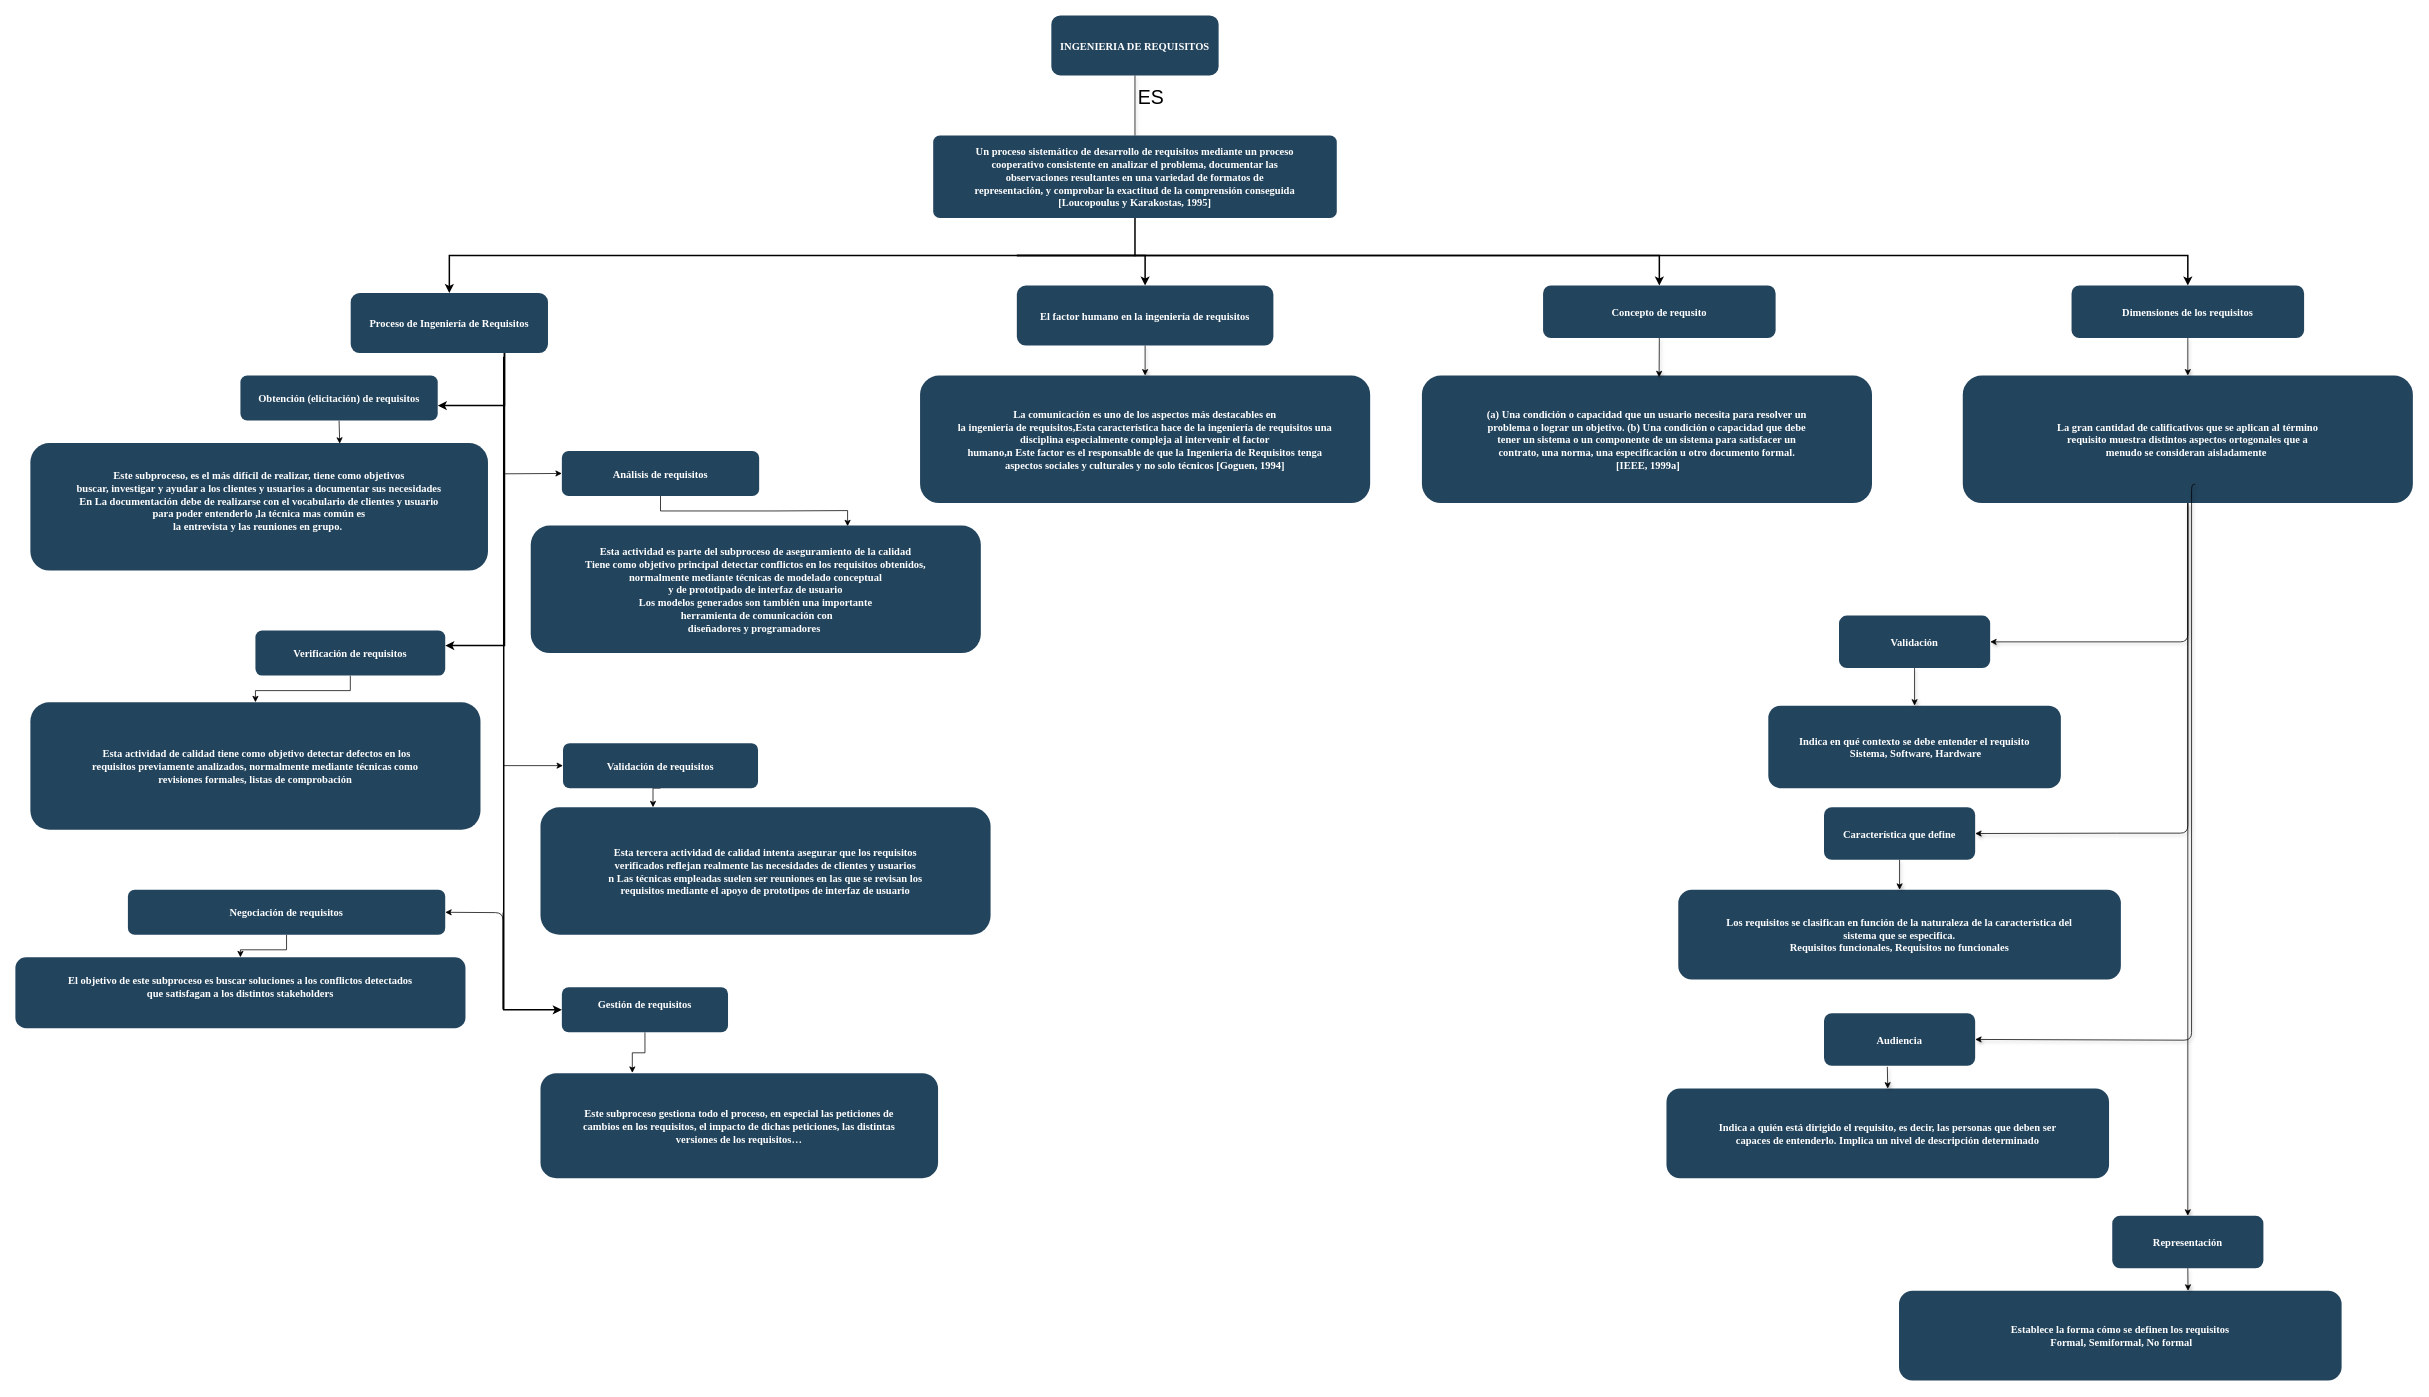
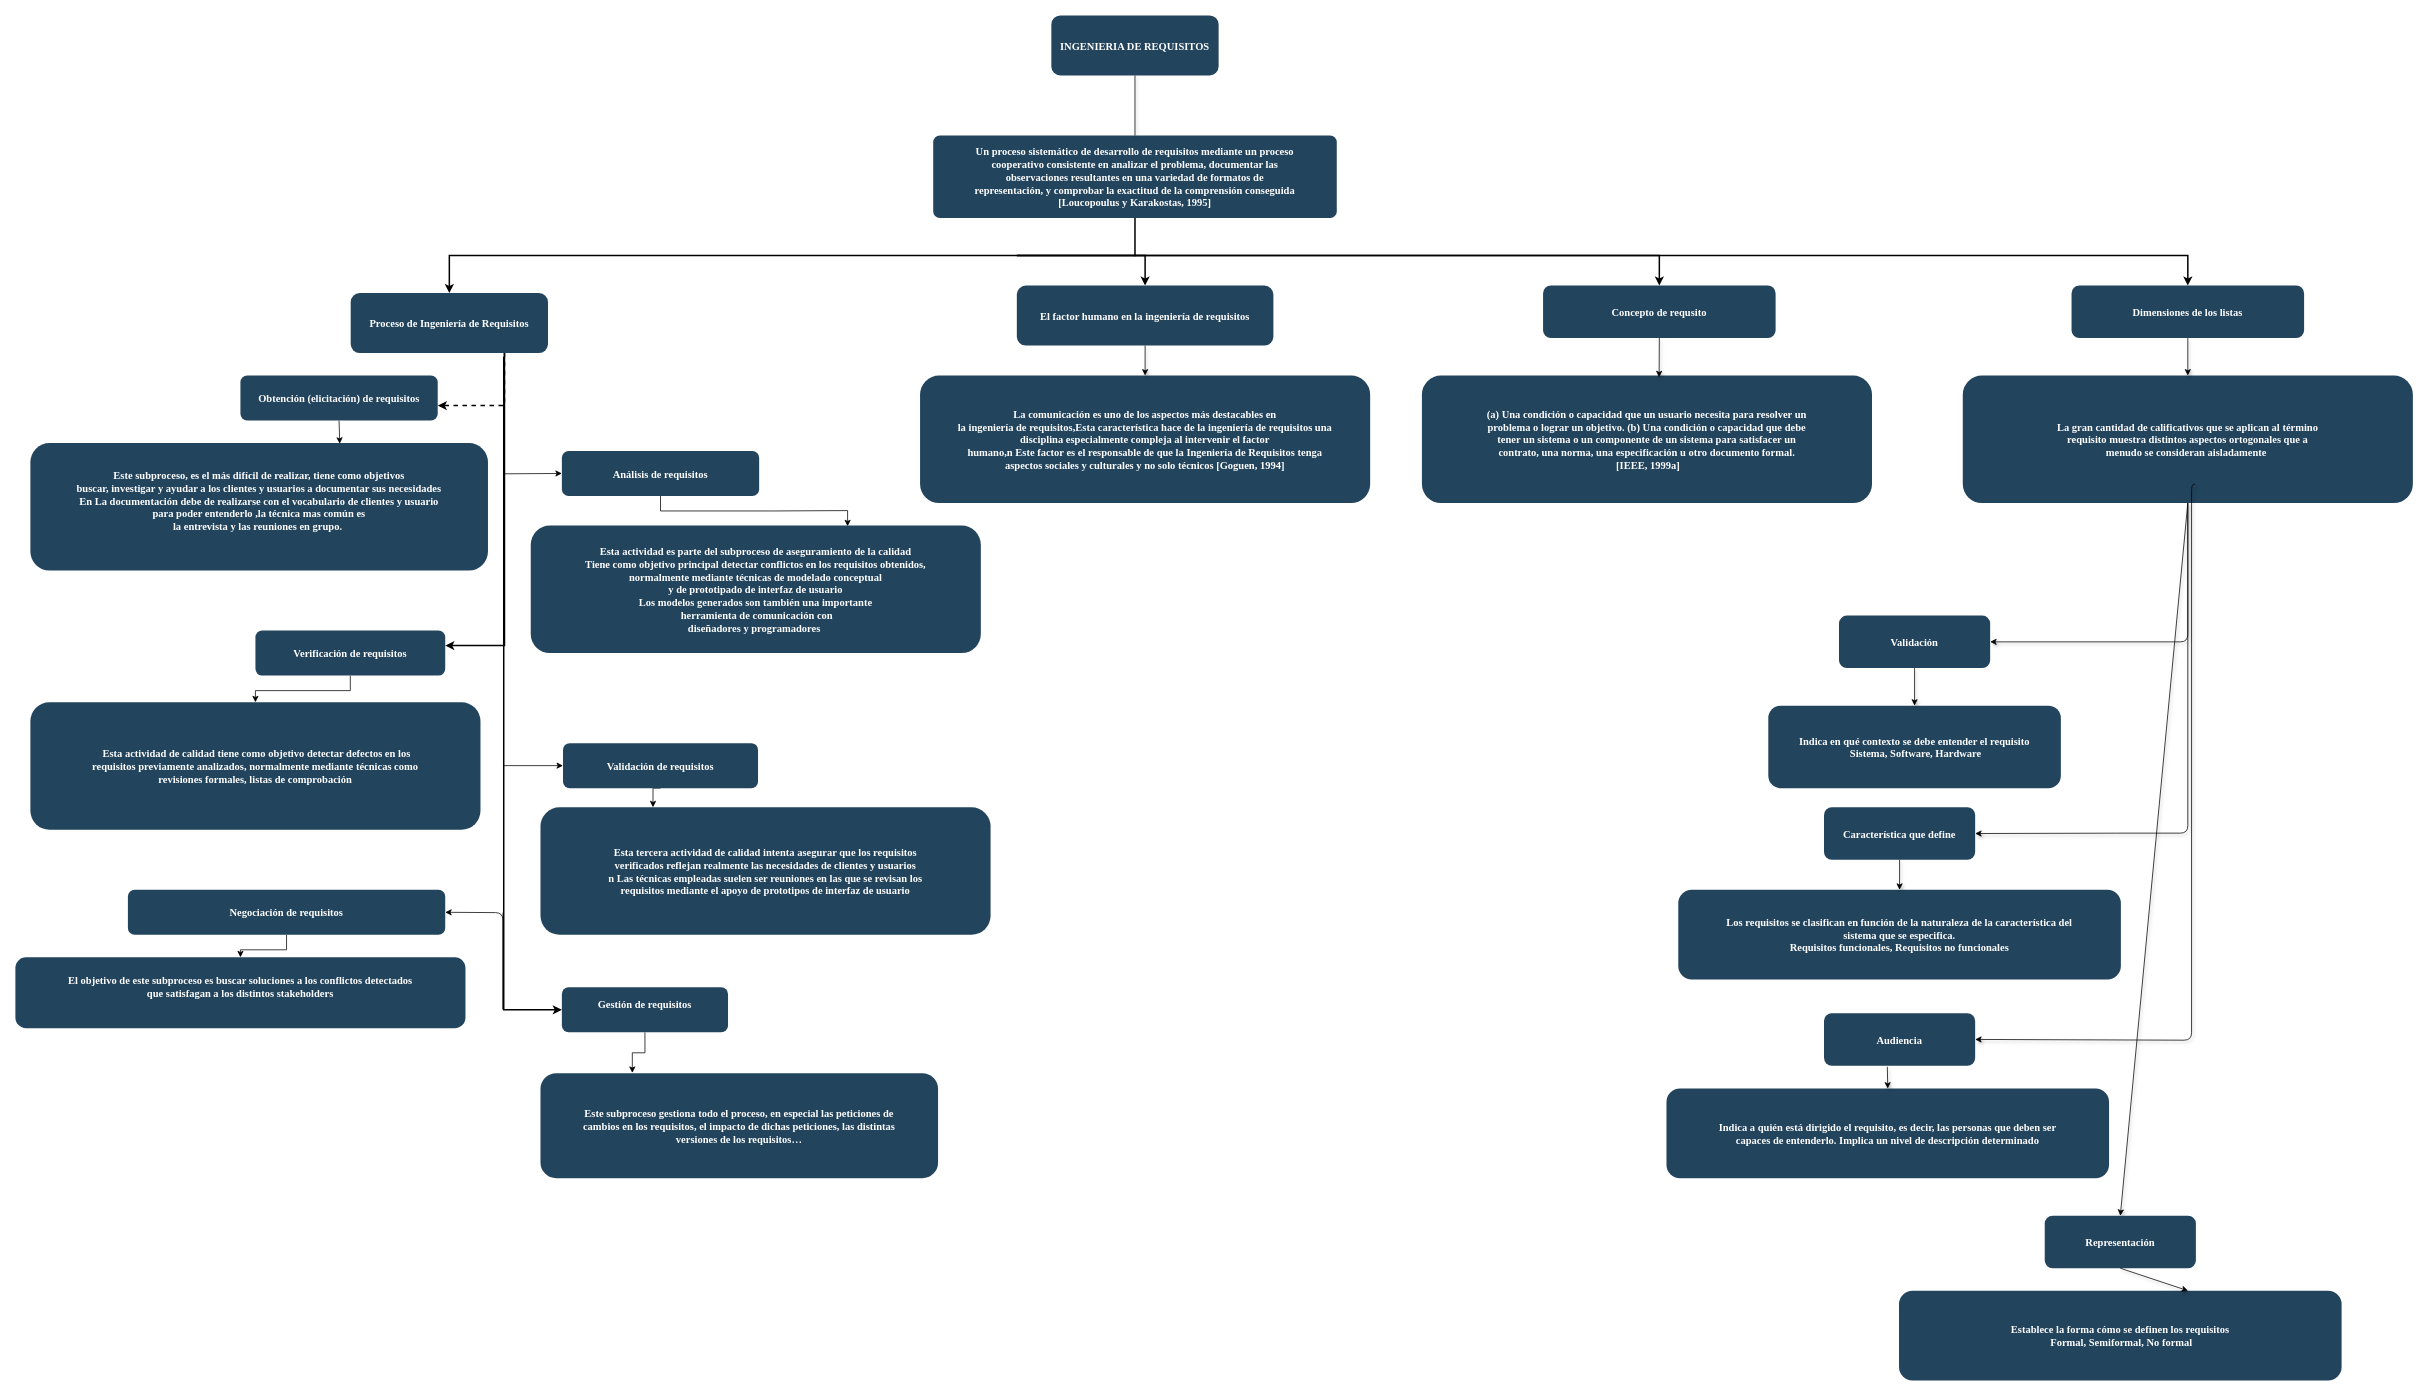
(1151, 98) -> none
(2187, 312) -> (2187, 312)
(474, 405) -> (474, 405)
(2187, 1242) -> (2120, 1242)
